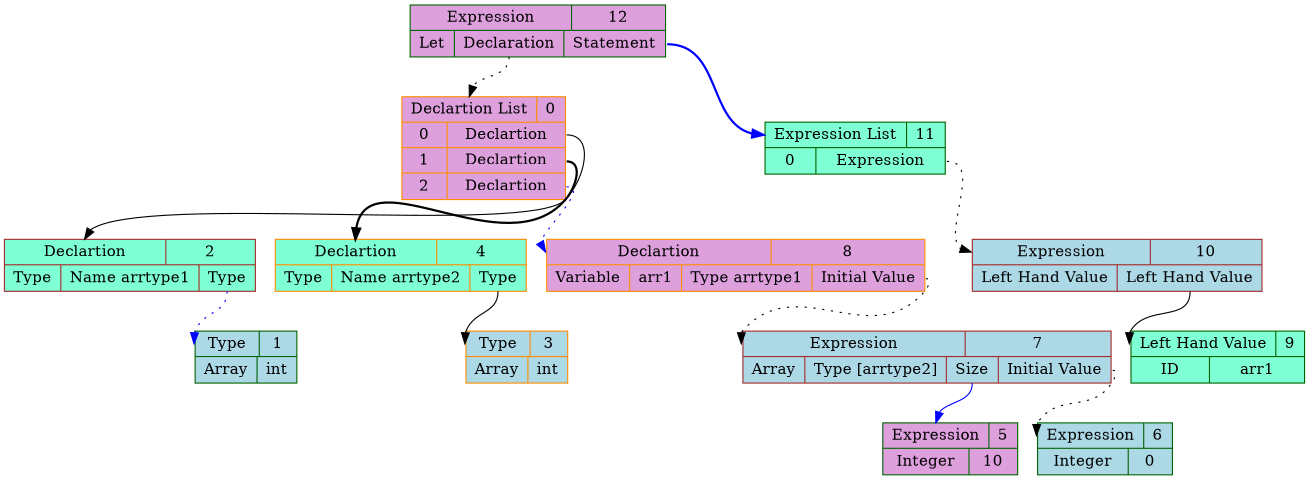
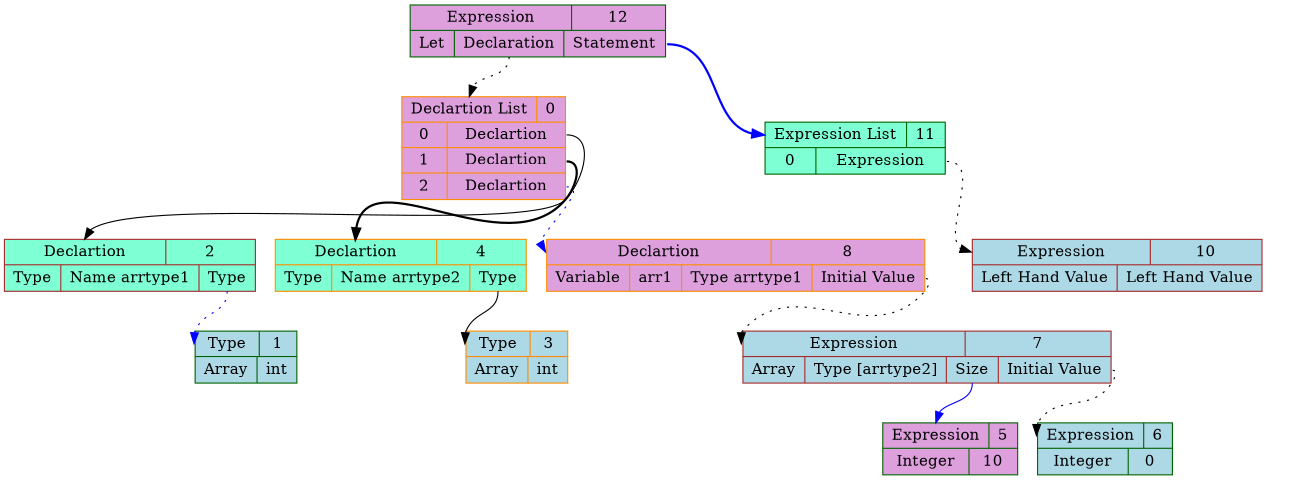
(1218, 357) -> none
